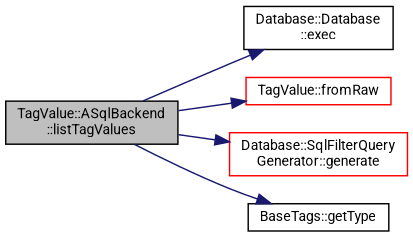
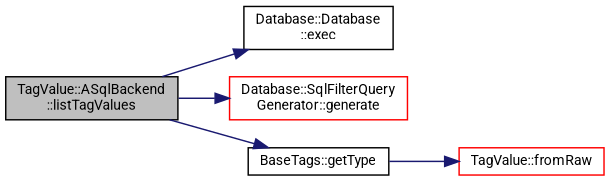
(205, 107) -> (417, 161)
